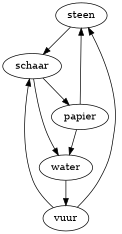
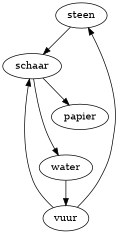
(81, 70) -> none
(74, 139) -> none
